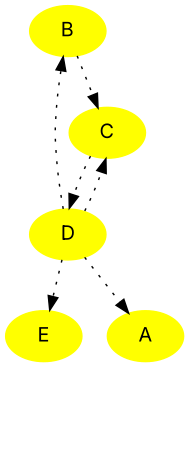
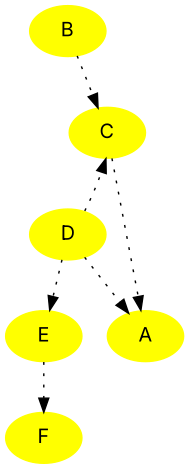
(55, 140) -> none
(82, 175) -> (125, 227)
none -> (44, 438)
